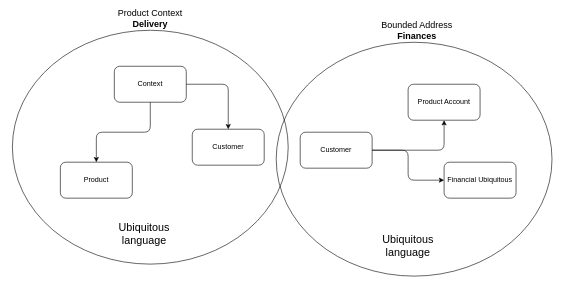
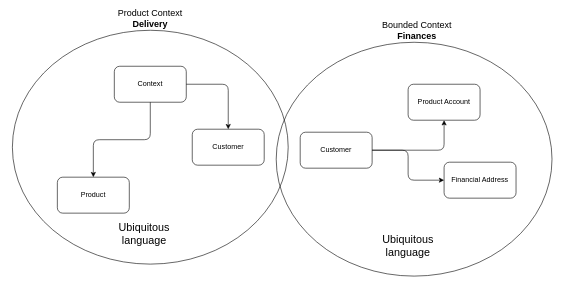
(417, 30) -> (417, 30)
(96, 180) -> (93, 195)
(480, 180) -> (480, 180)
